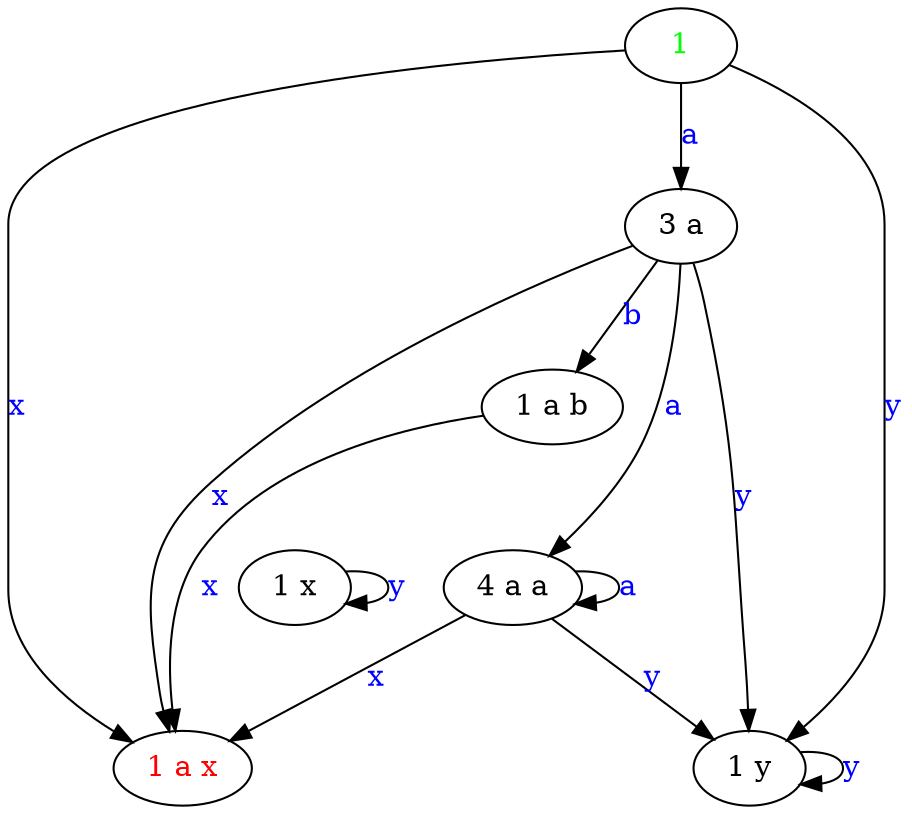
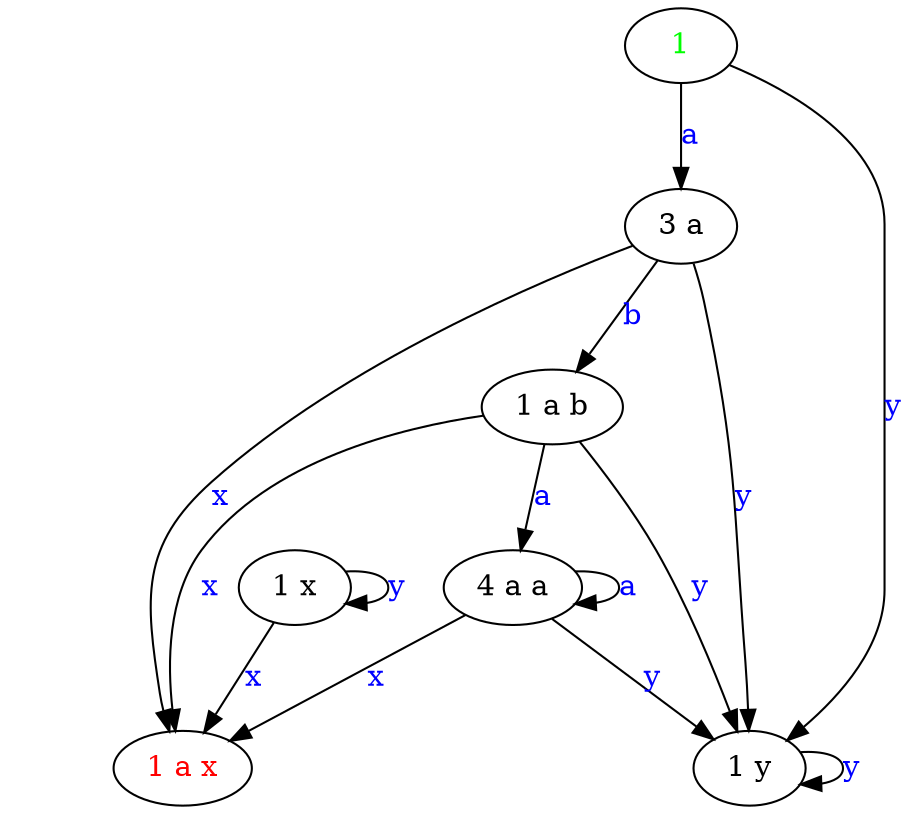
(37, 175) -> (245, 669)
(653, 416) -> (535, 487)
none -> (667, 570)
